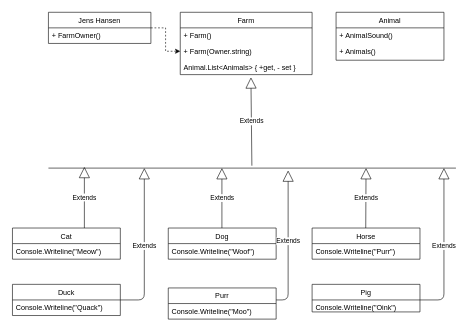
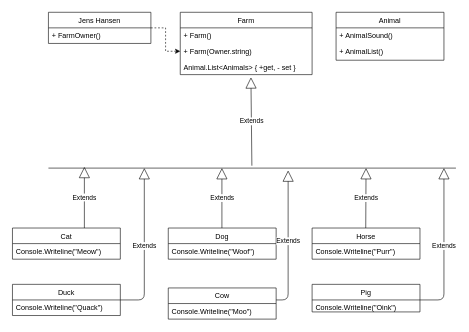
(359, 52) -> (364, 52)
(222, 296) -> (222, 296)
